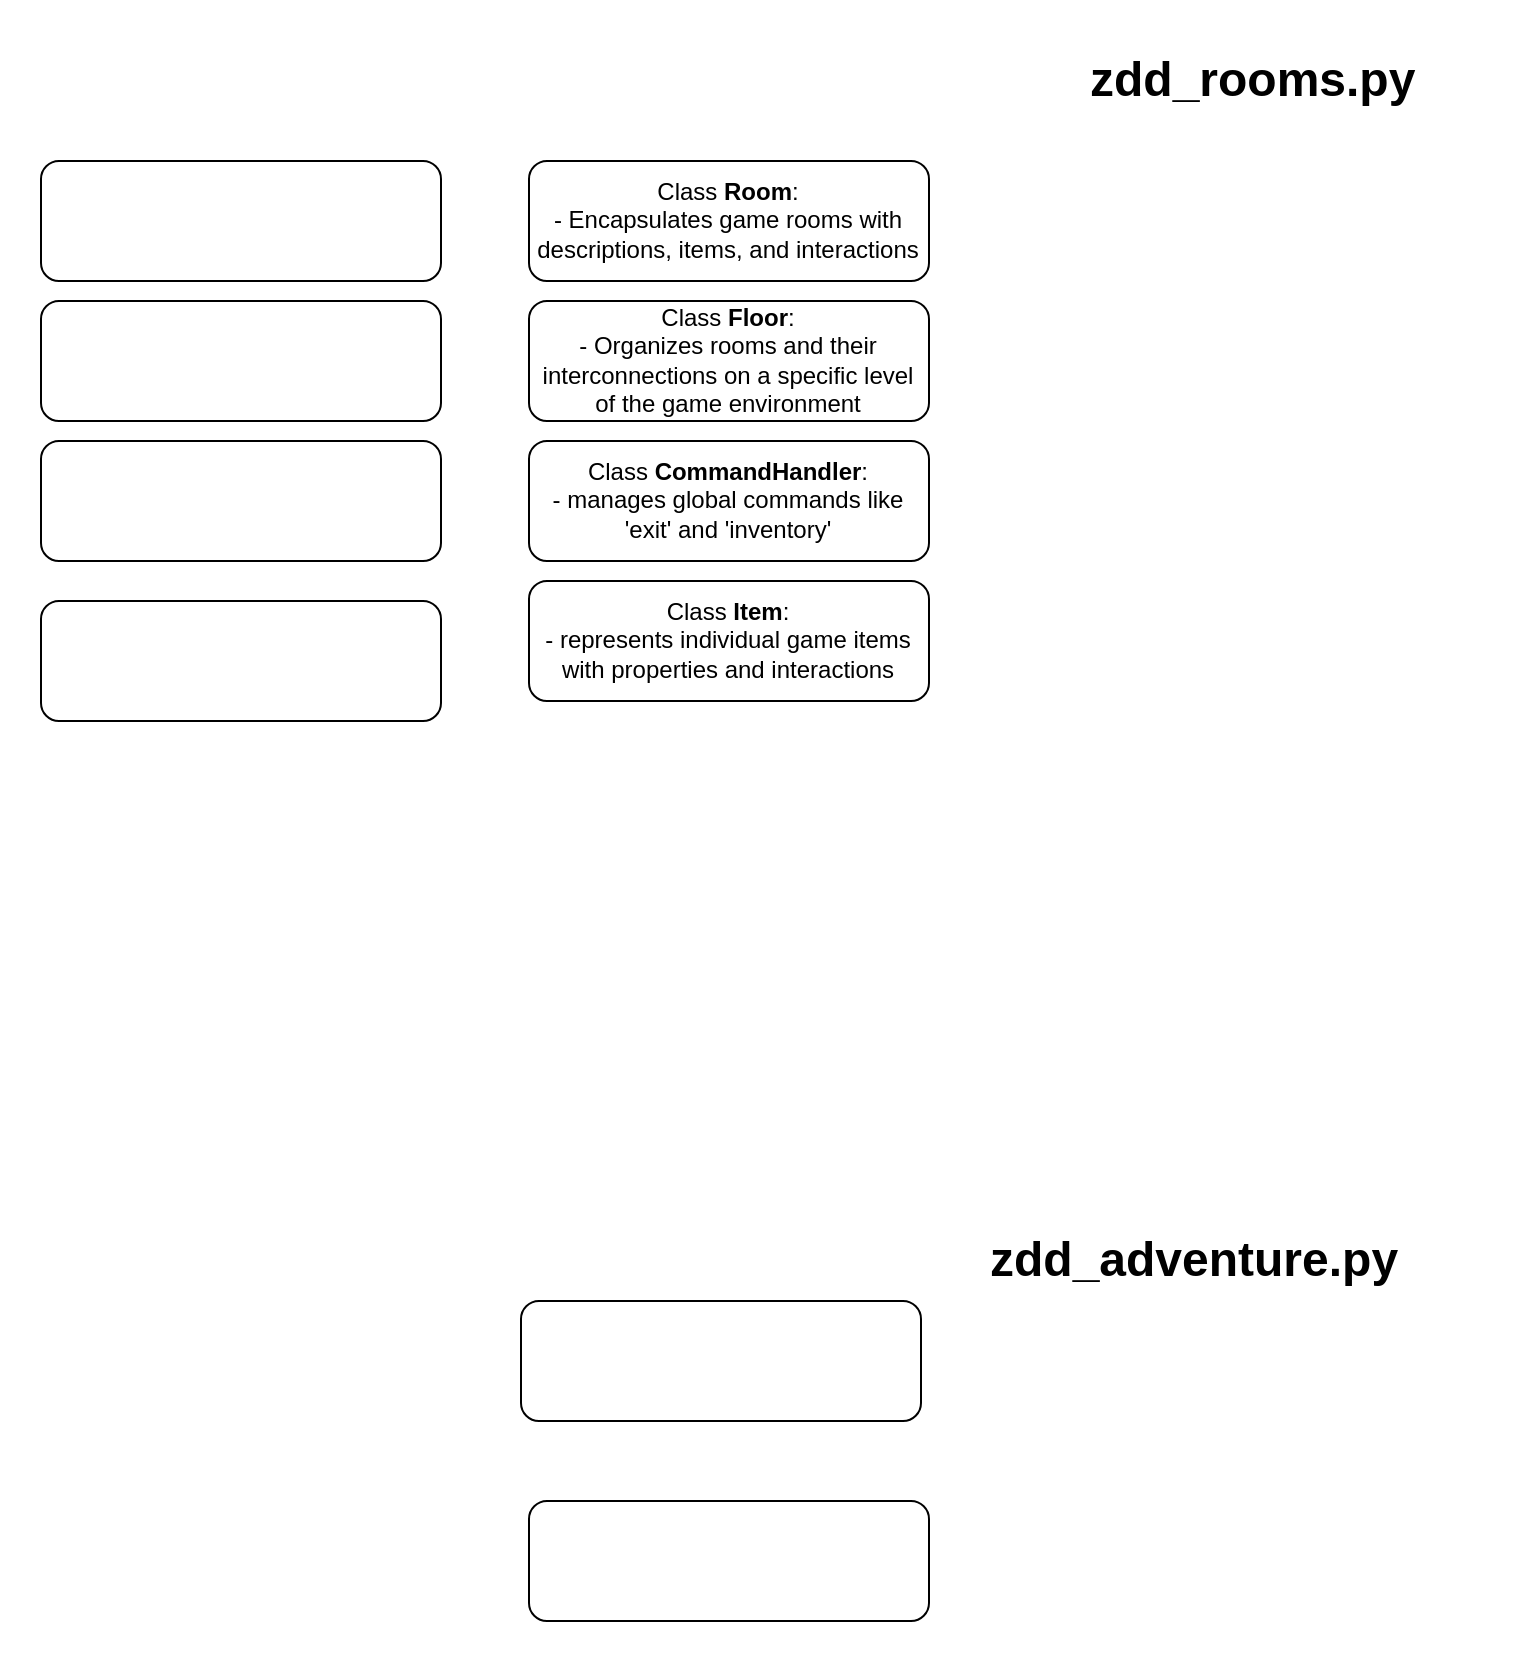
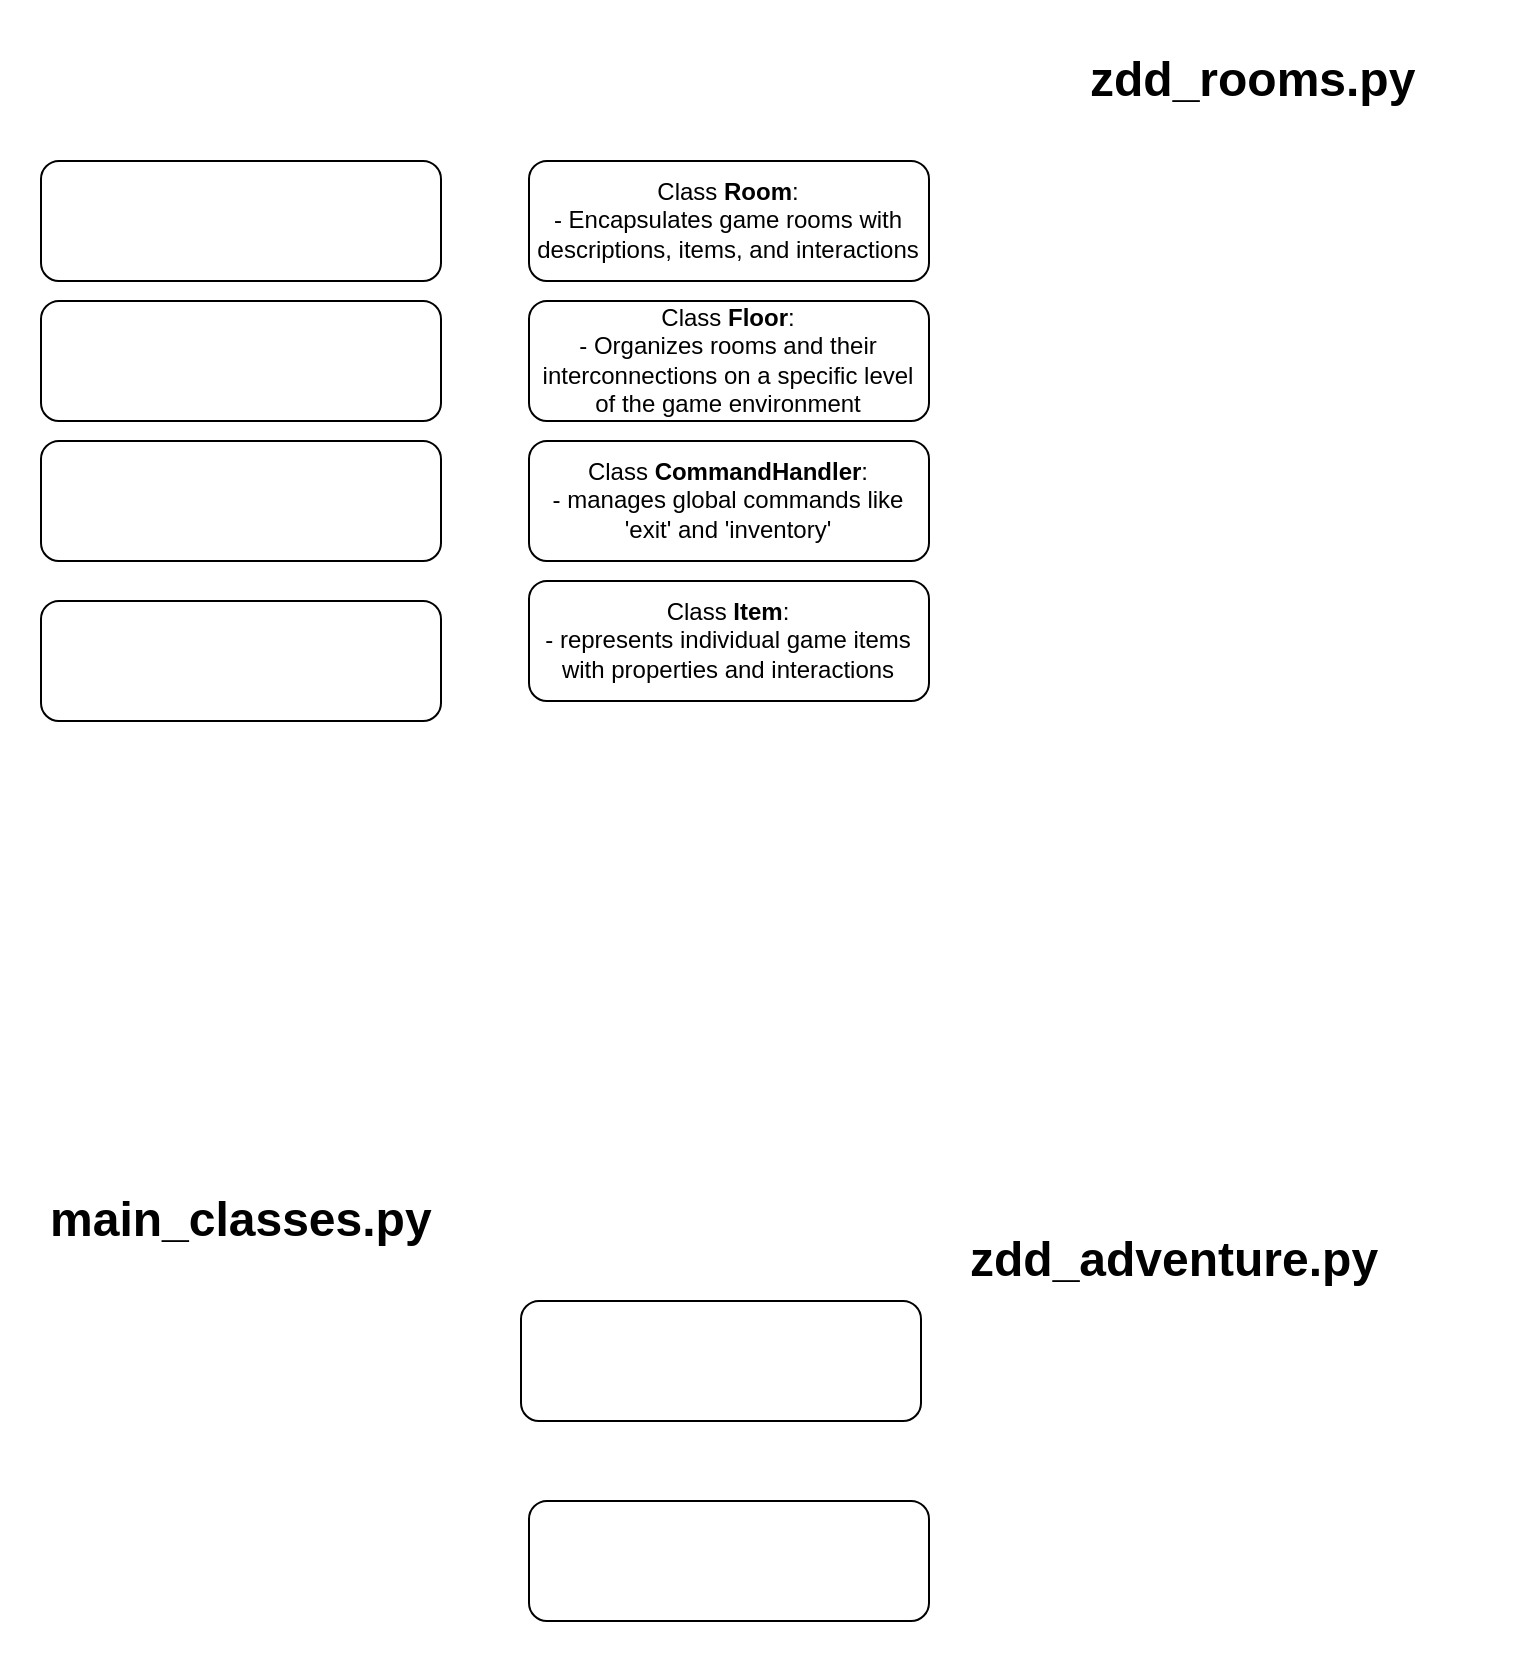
none -> (241, 1231)
(1201, 1271) -> (1181, 1271)
